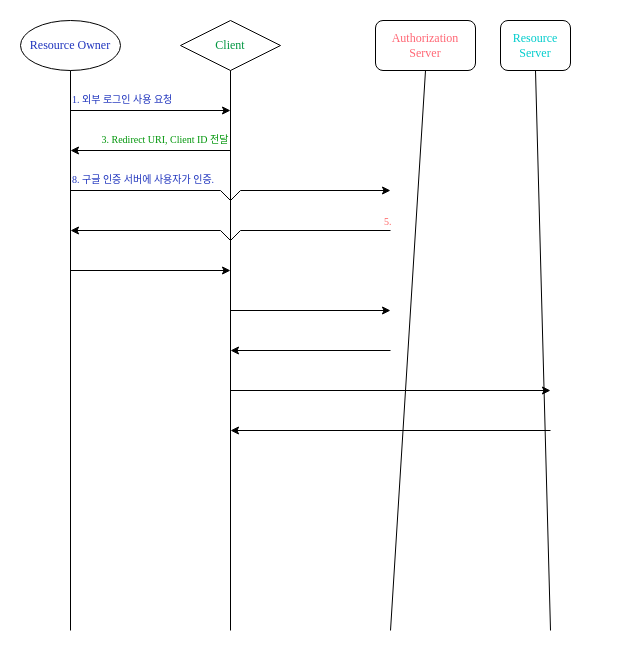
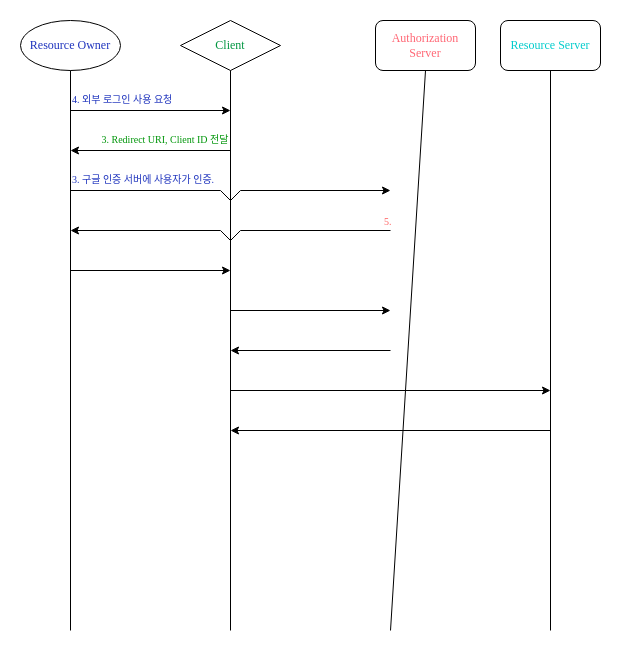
(536, 46) -> (551, 46)
(128, 100) -> (128, 100)
(151, 180) -> (151, 180)
